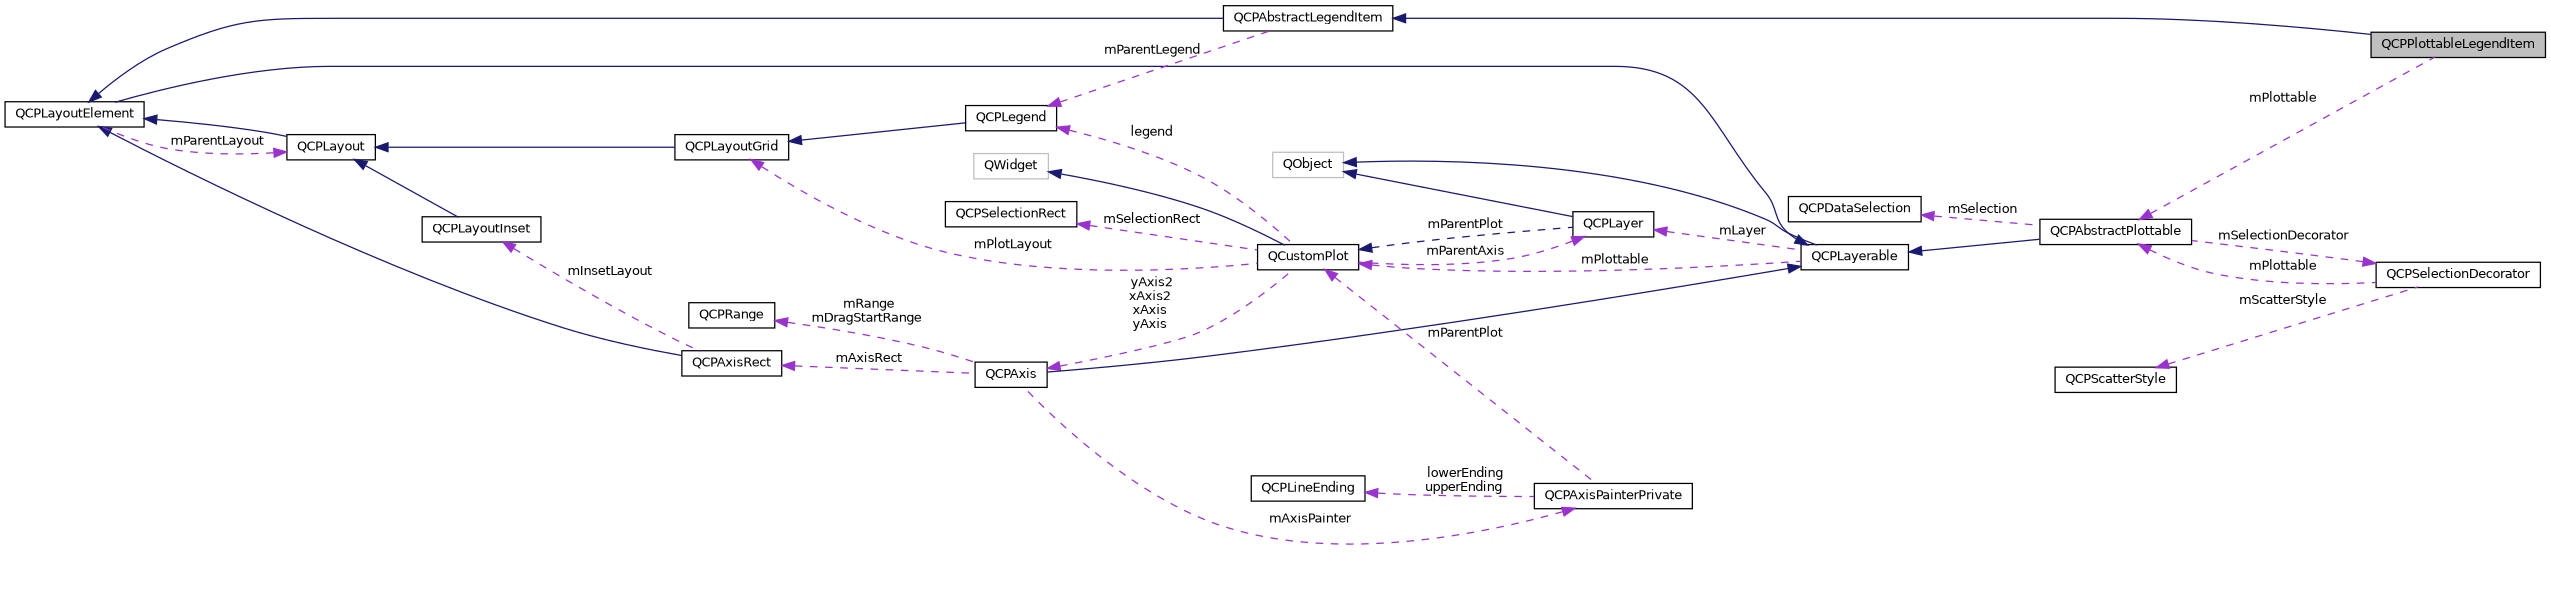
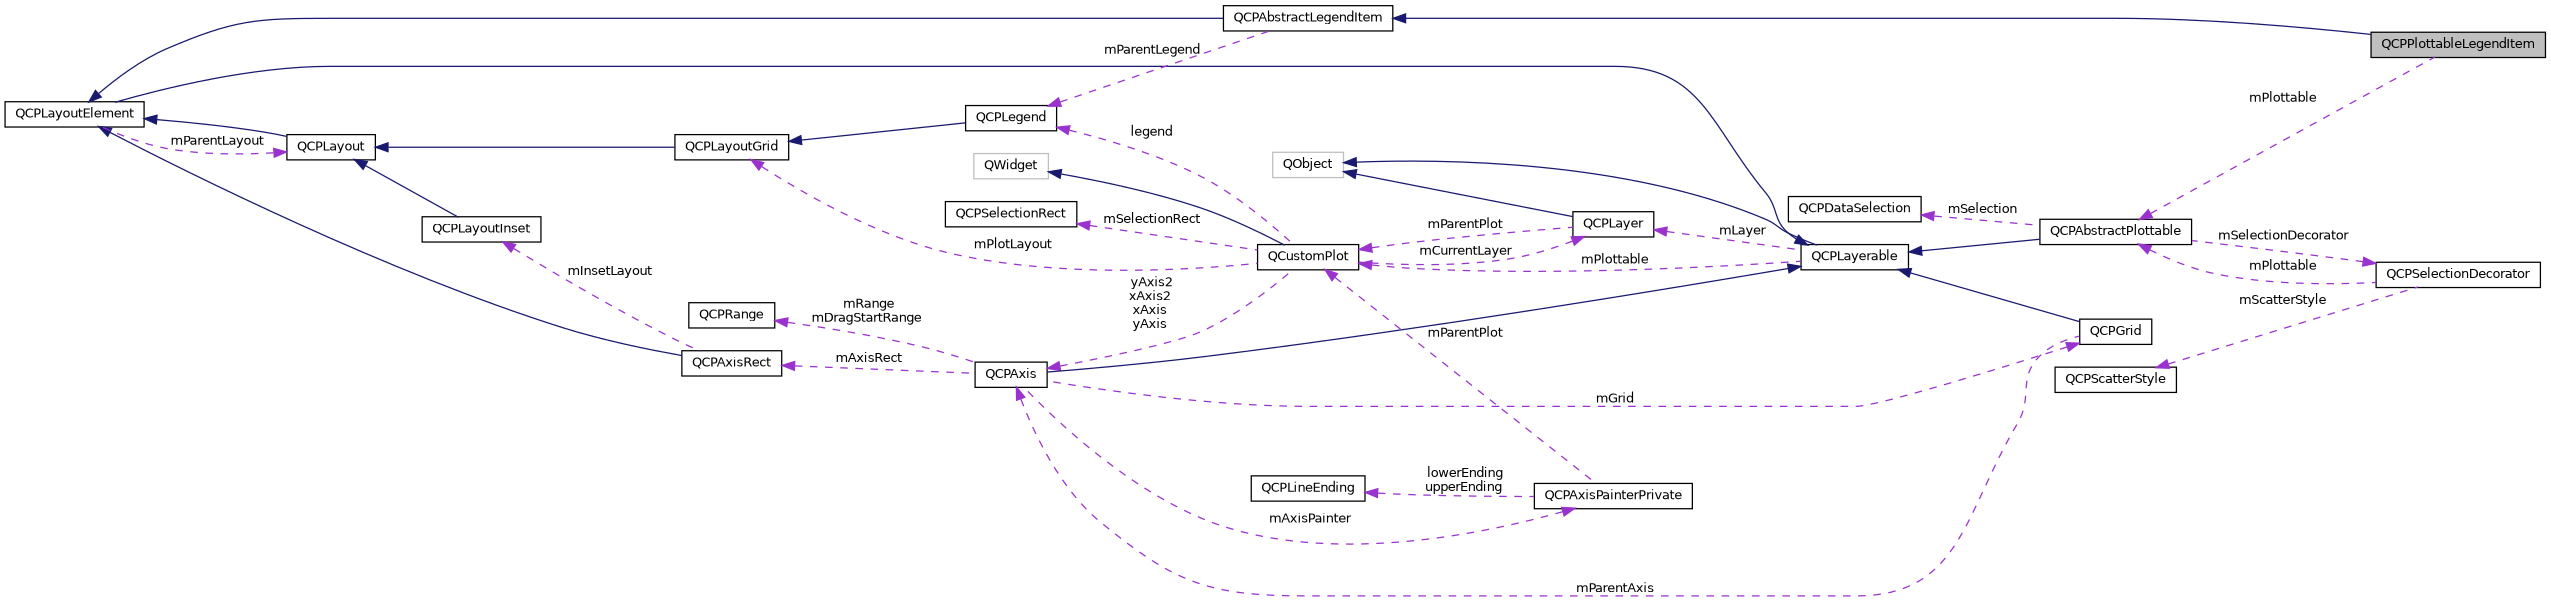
(1472, 236) -> (1472, 236)
(1464, 252) -> (1464, 252)
none -> (2116, 332)
